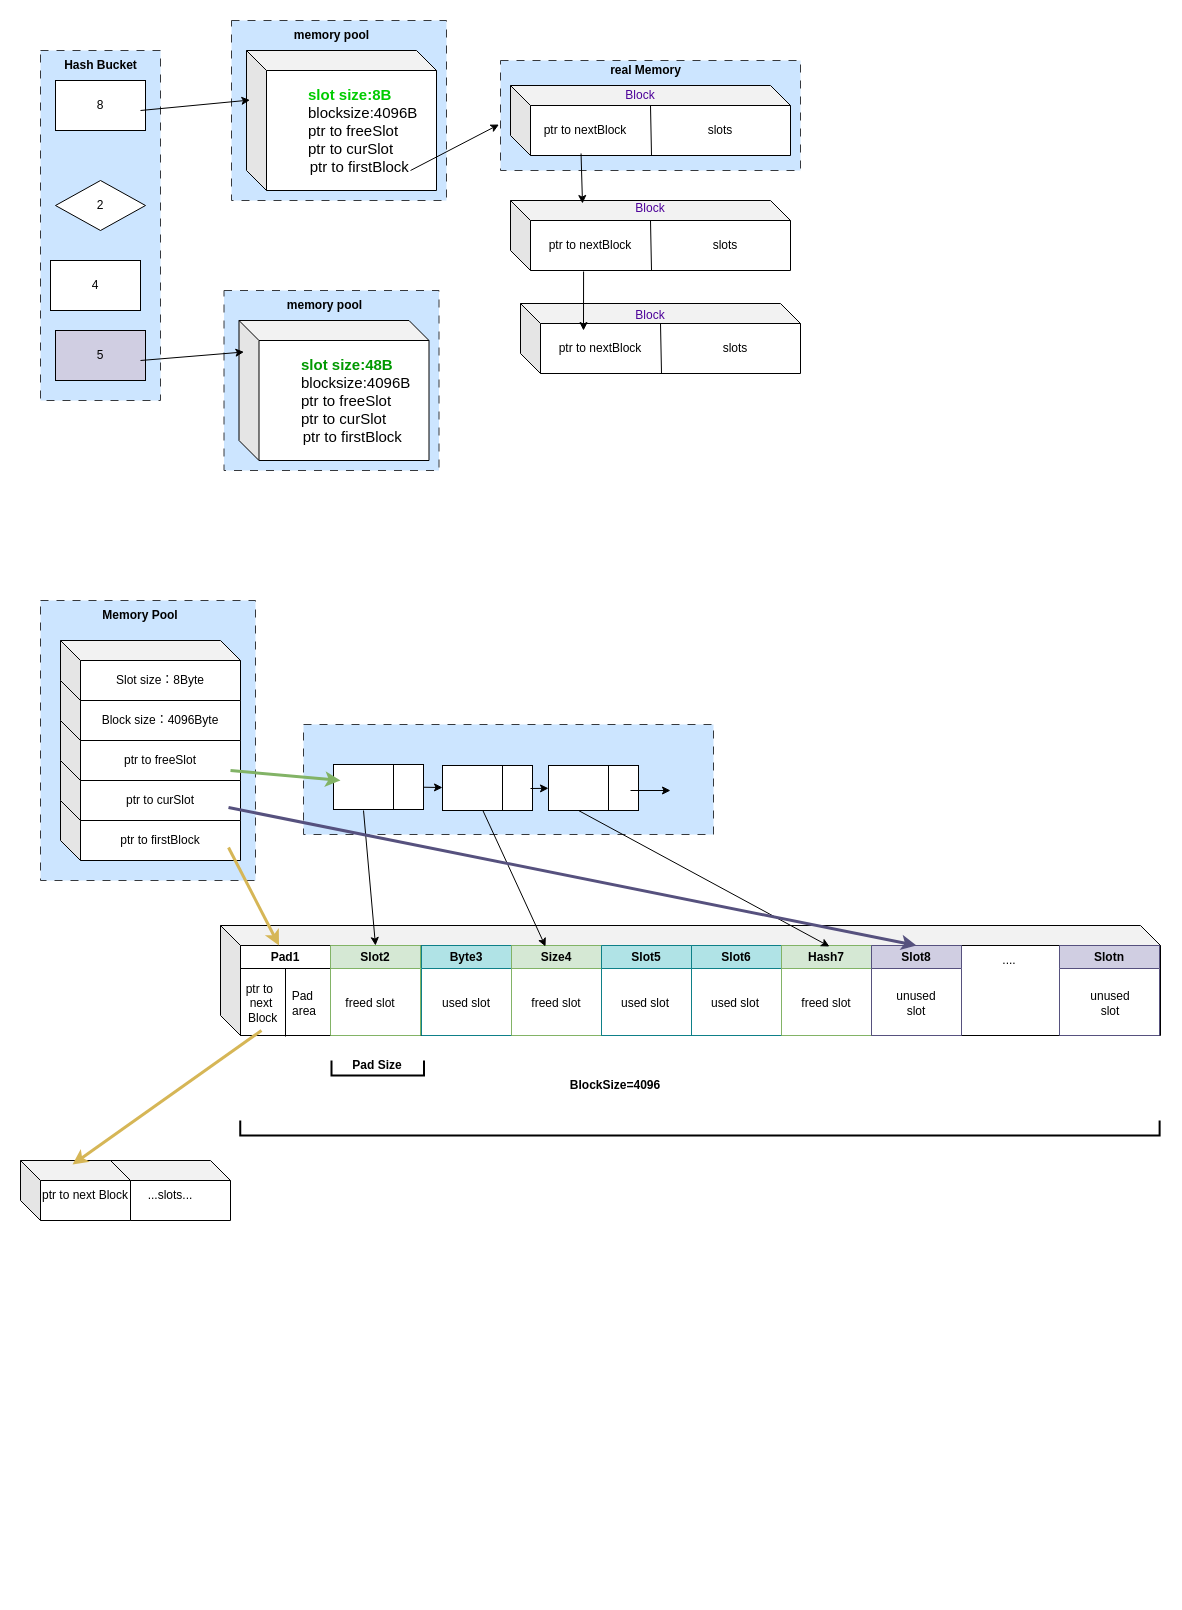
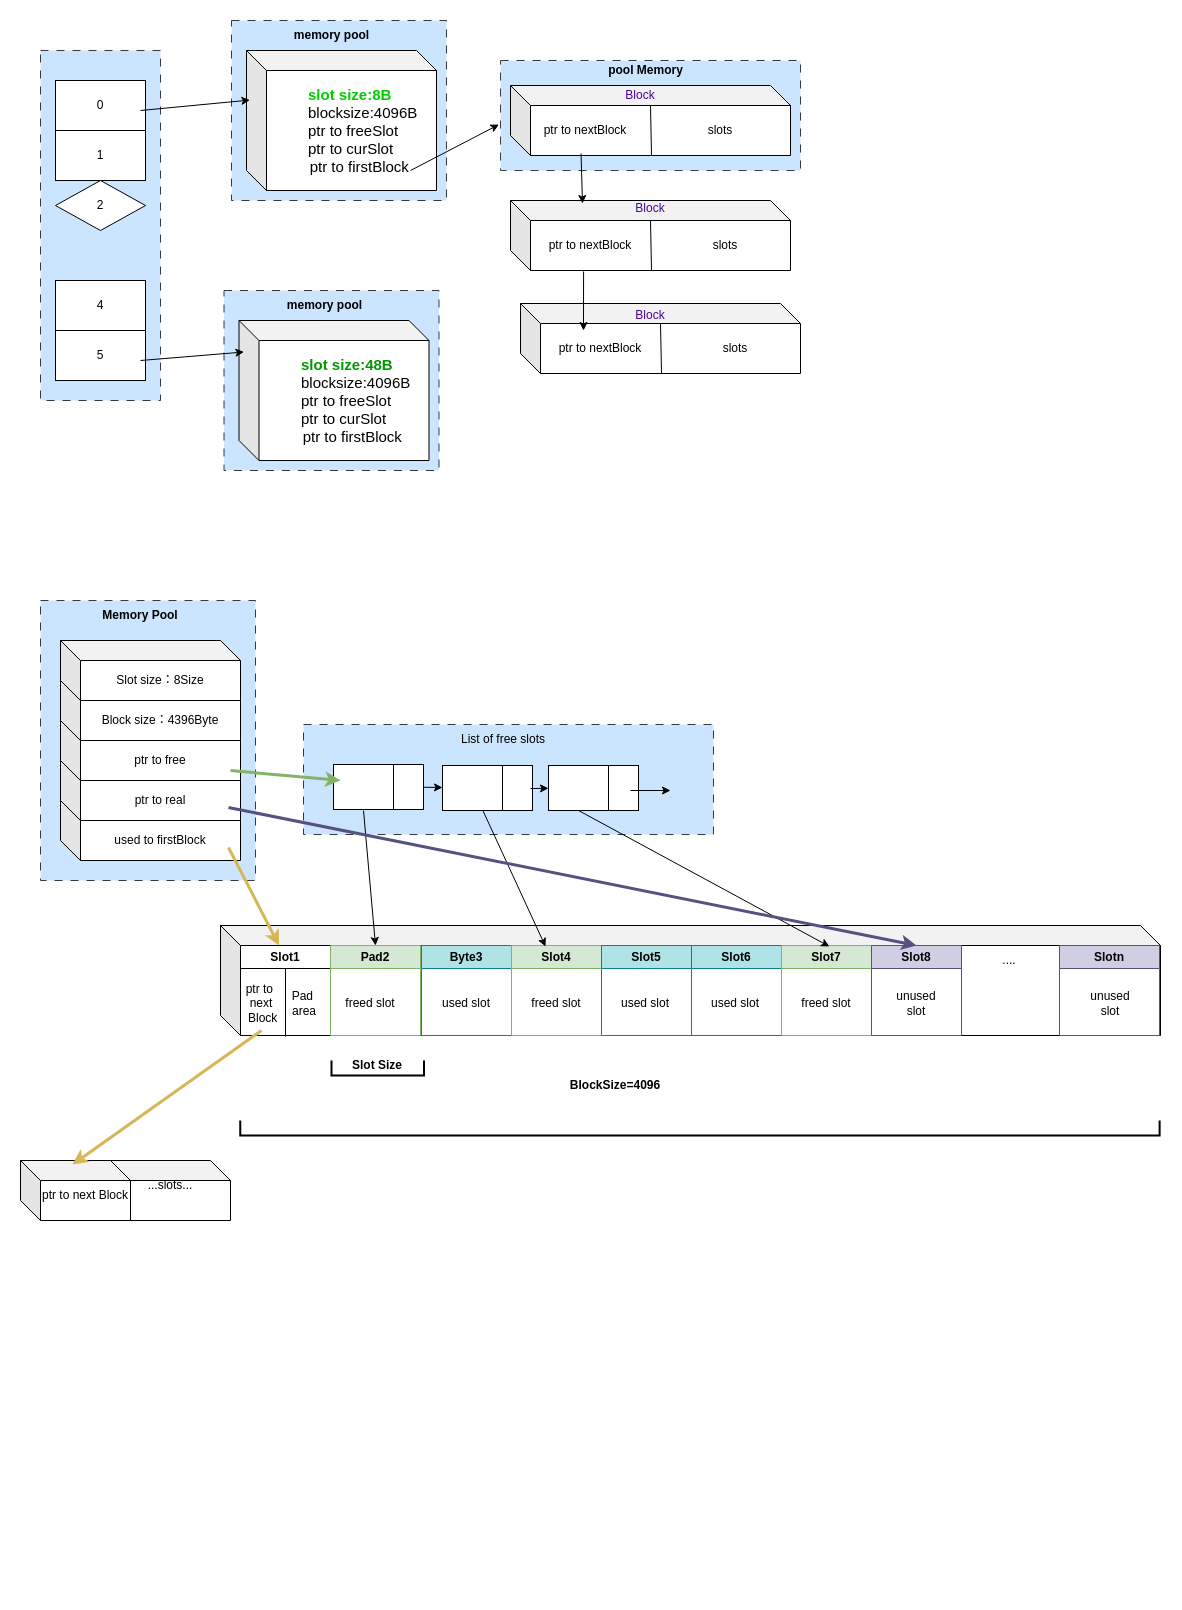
(101, 66) -> none
(646, 71) -> (646, 71)
(101, 106) -> (101, 106)
none -> (101, 156)
(96, 286) -> (101, 306)
(101, 356) -> (101, 356)
(161, 681) -> (161, 681)
(161, 721) -> (161, 721)
none -> (504, 740)
(161, 761) -> (161, 761)
(161, 801) -> (161, 801)
(161, 841) -> (161, 841)
(286, 958) -> (286, 958)
(376, 958) -> (376, 958)
(557, 958) -> (557, 958)
(827, 958) -> (827, 958)
(378, 1066) -> (378, 1066)
(171, 1196) -> (171, 1186)
